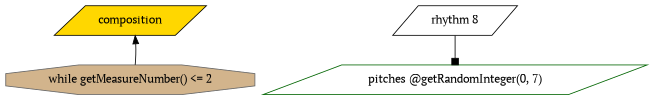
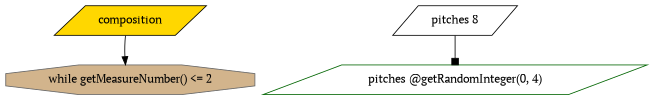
(455, 21) -> (455, 21)
(136, 54) -> (125, 46)
(455, 80) -> (455, 80)
